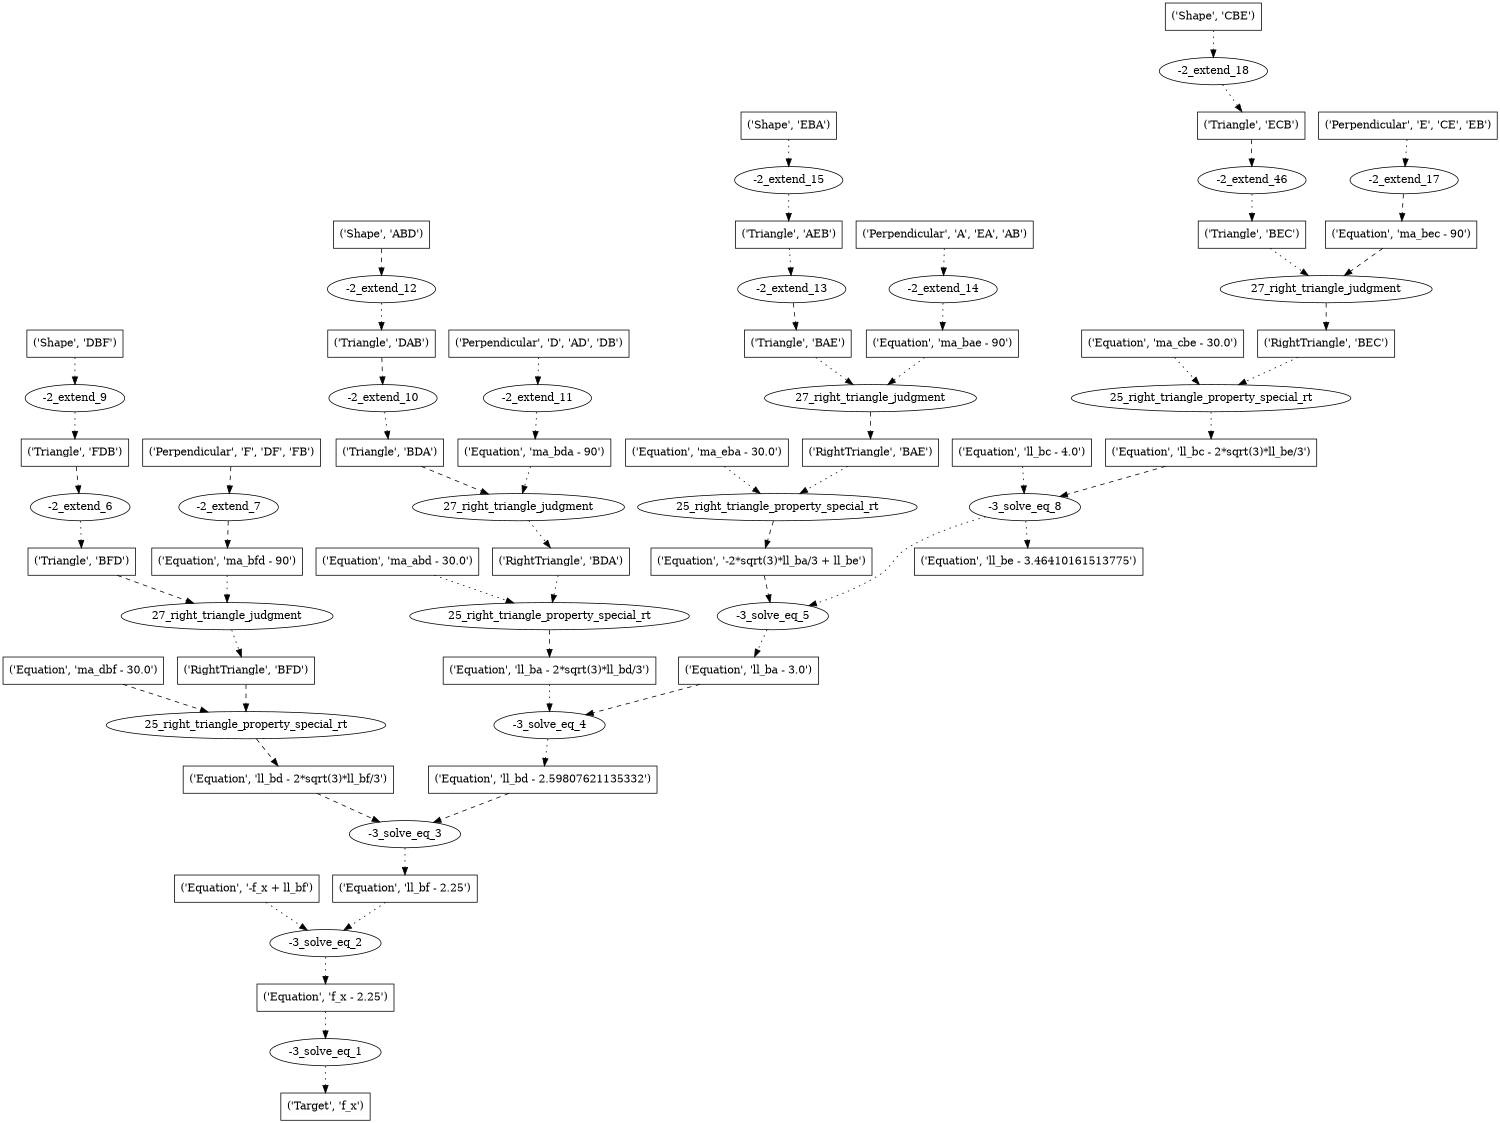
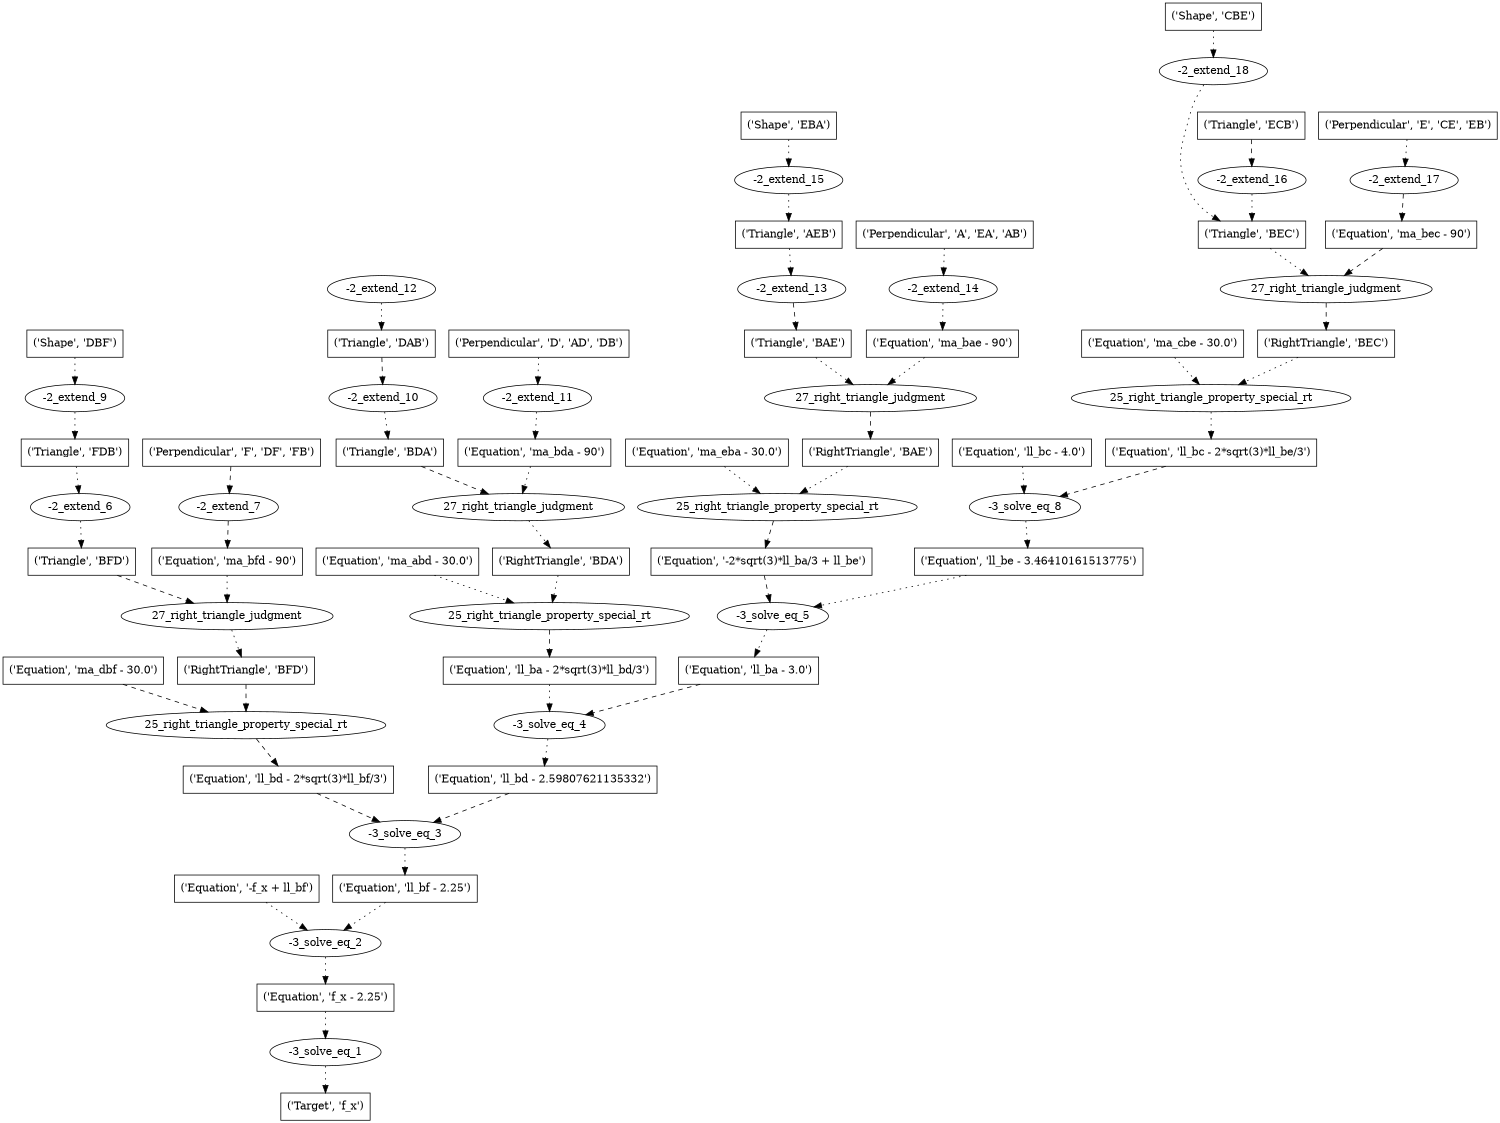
(1230, 95) -> (1181, 155)
(1252, 180) -> (1252, 180)
(382, 235) -> none
(77, 476) -> (77, 476)
(898, 556) -> (894, 590)
